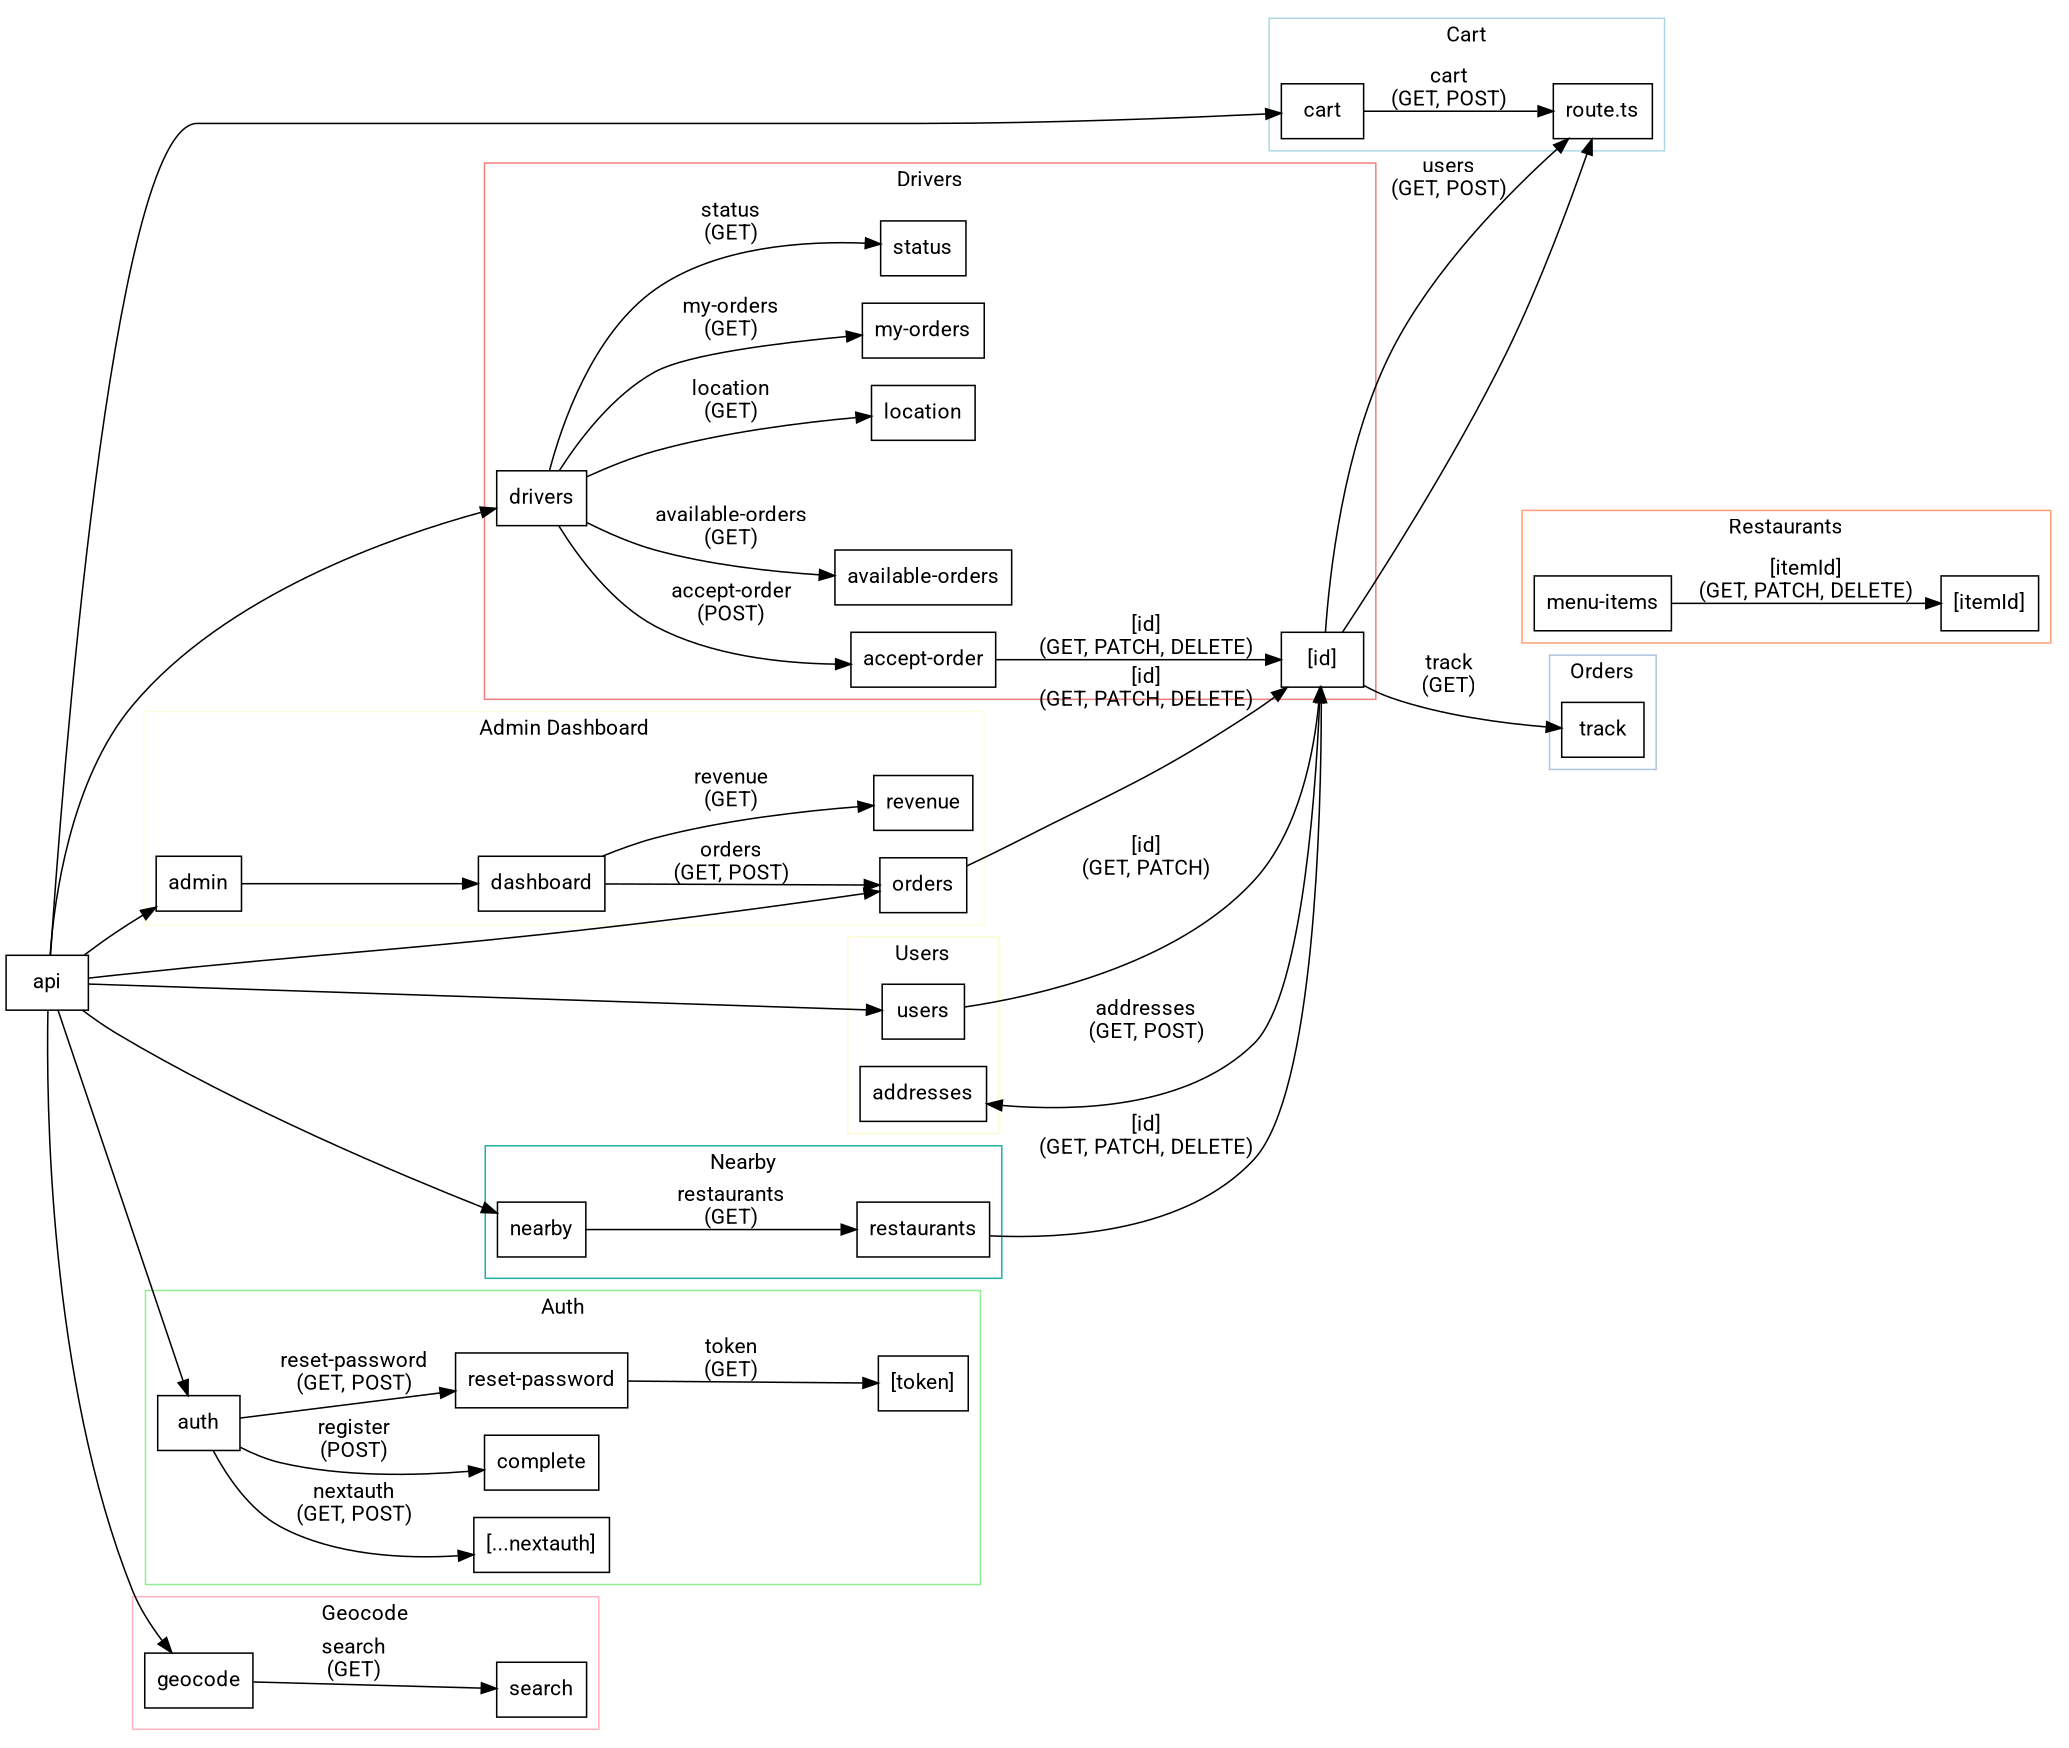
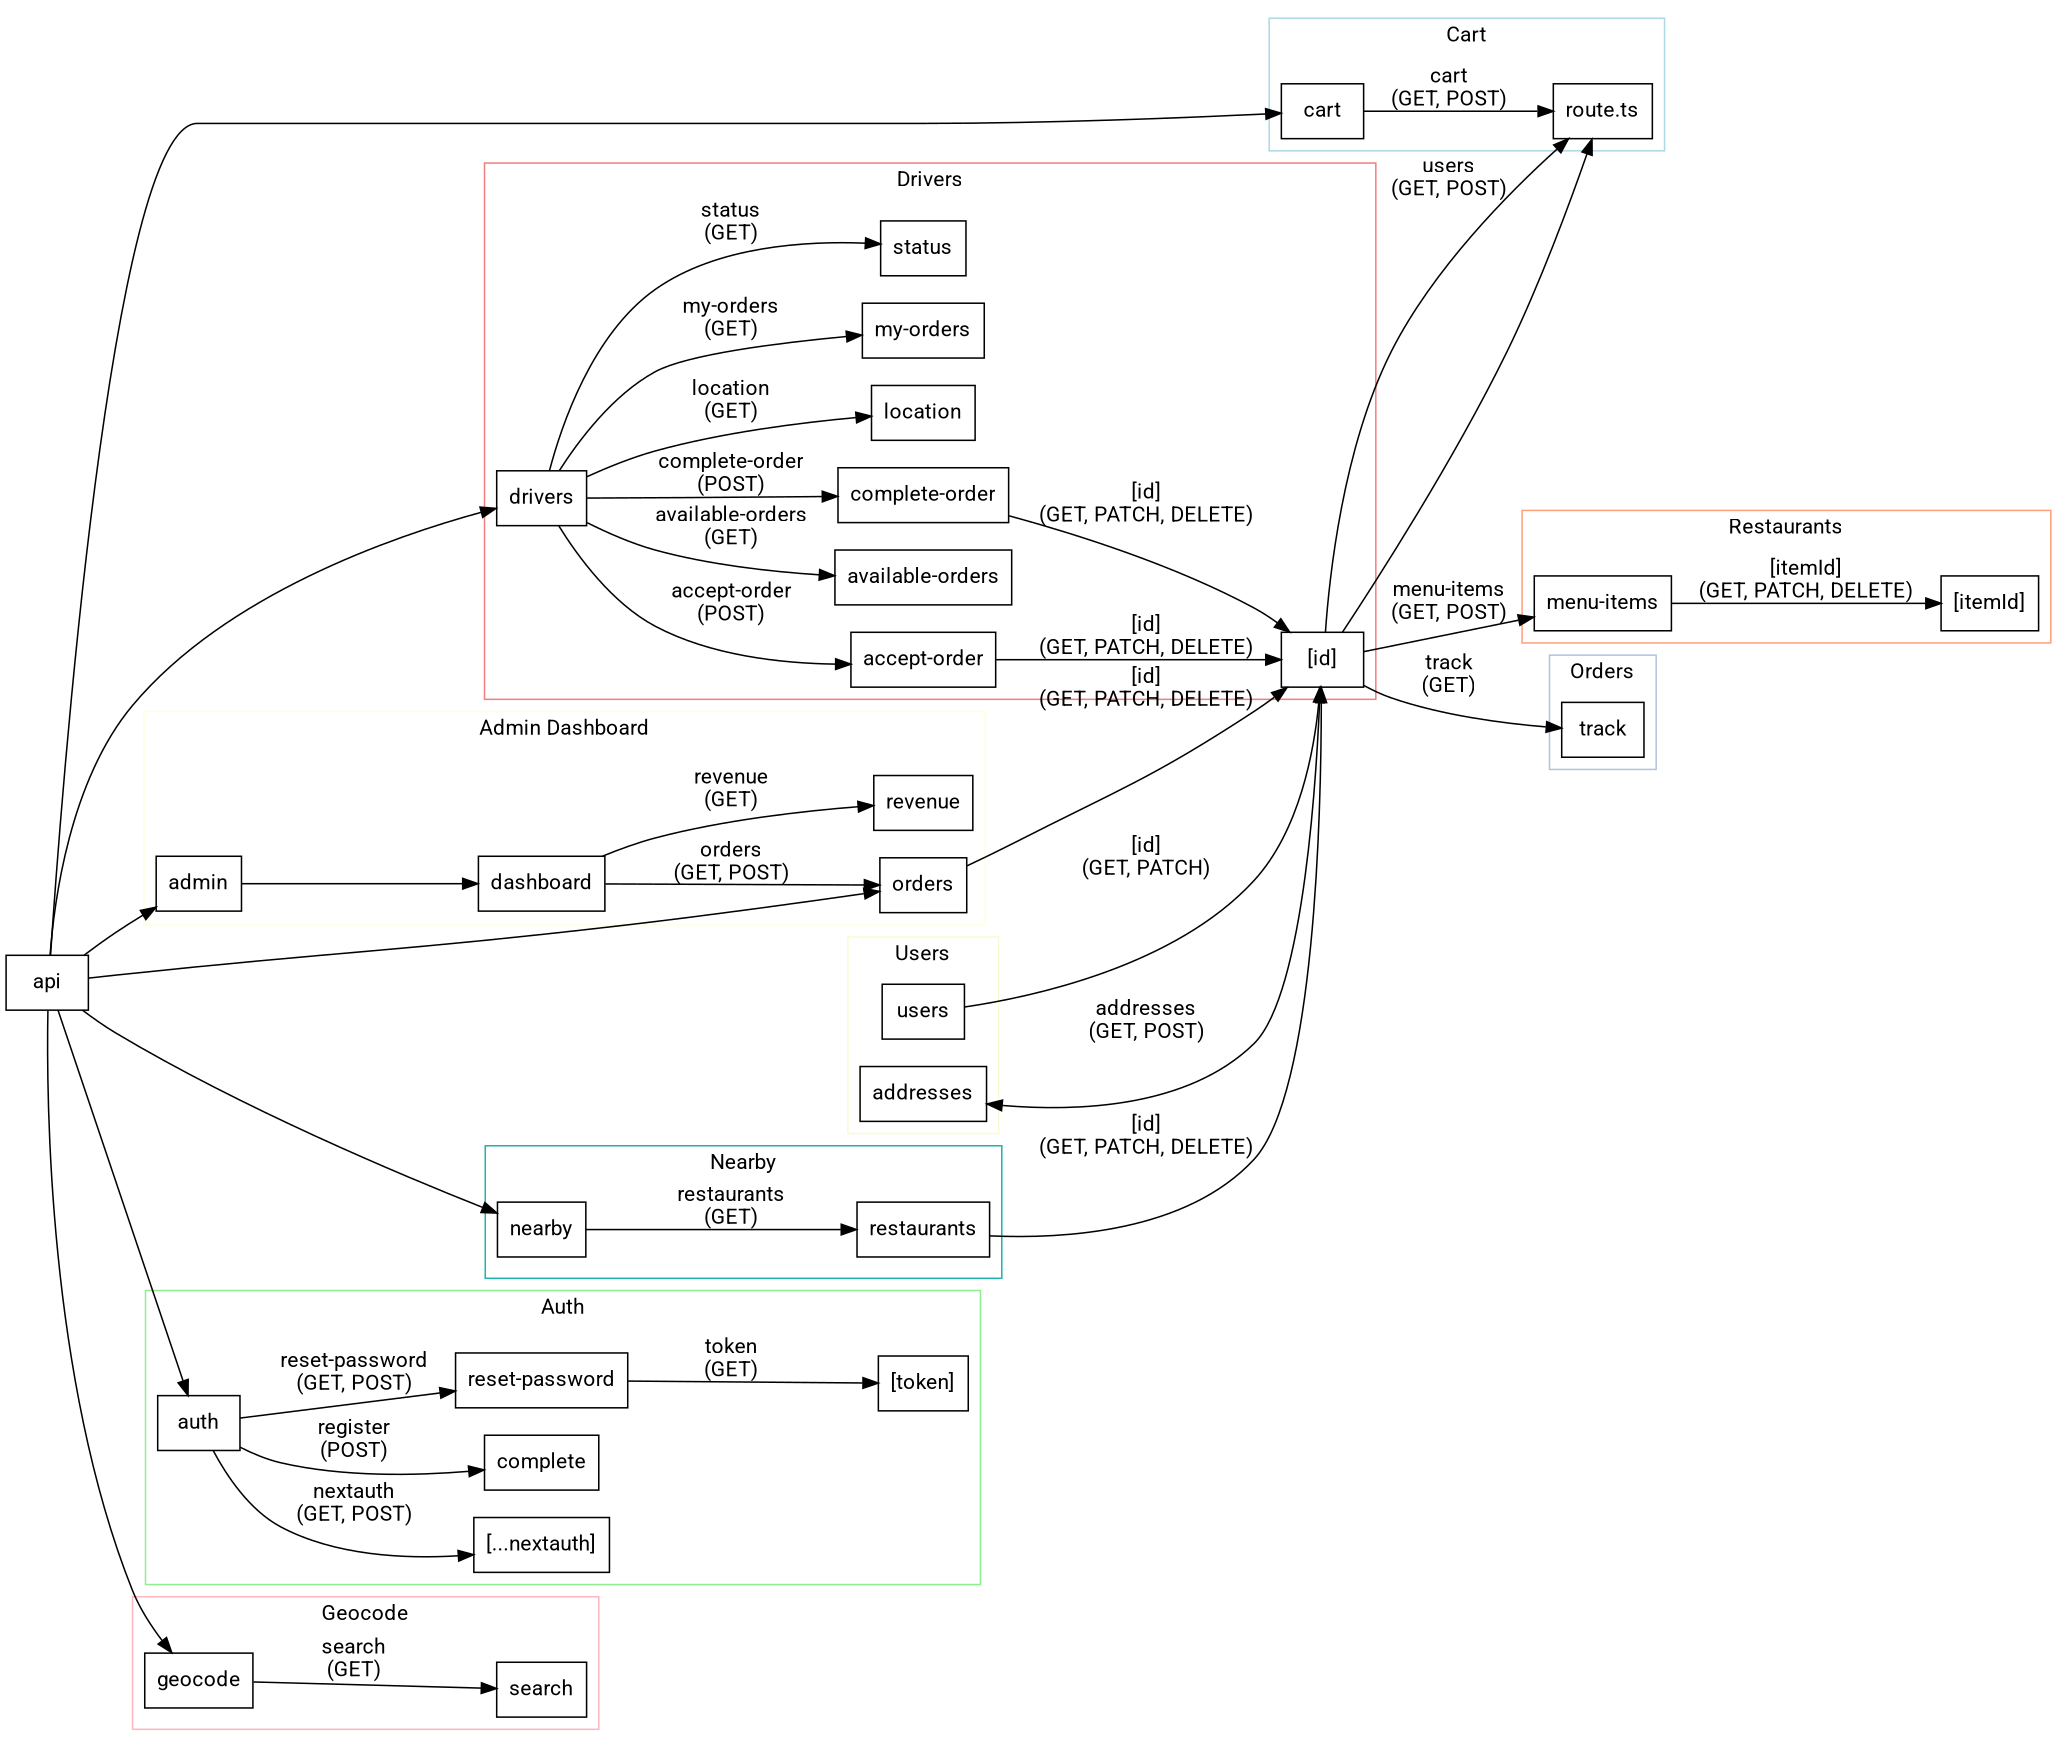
none -> (923, 495)
none -> (1441, 636)
(477, 997) -> none
